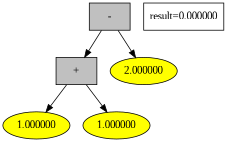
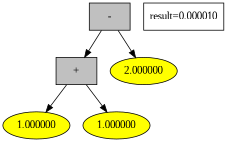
(184, 17) -> (184, 17)
